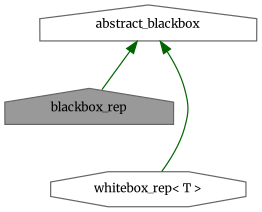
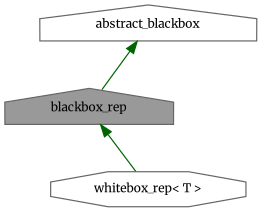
(188, 112) -> (122, 153)
